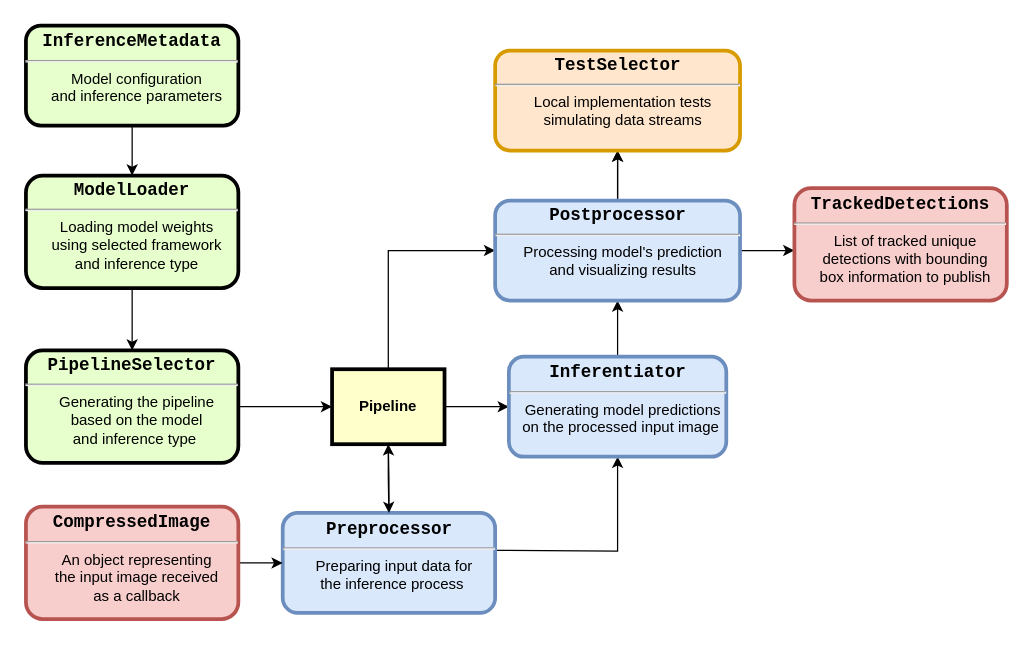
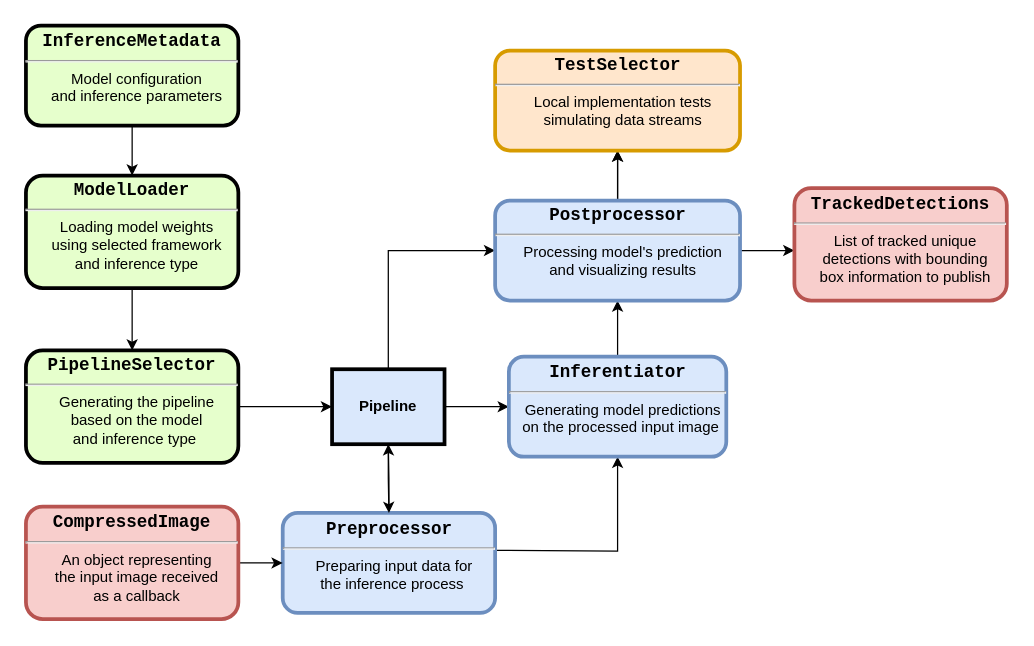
(388, 407) -> (388, 407)
